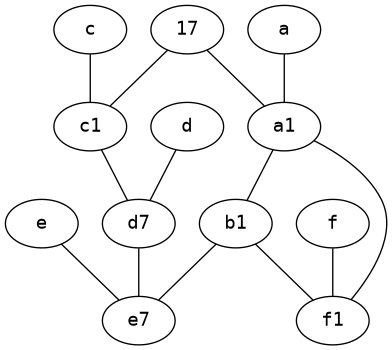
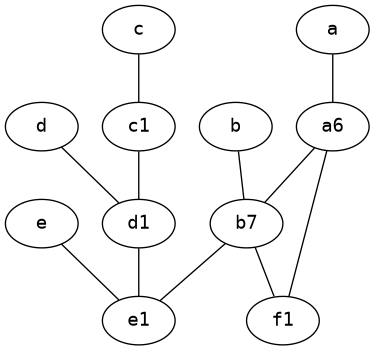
(187, 30) -> none
none -> (236, 127)
(284, 127) -> (333, 127)
(139, 224) -> (139, 224)
(236, 224) -> (247, 224)
(333, 224) -> none
(139, 321) -> (139, 321)
